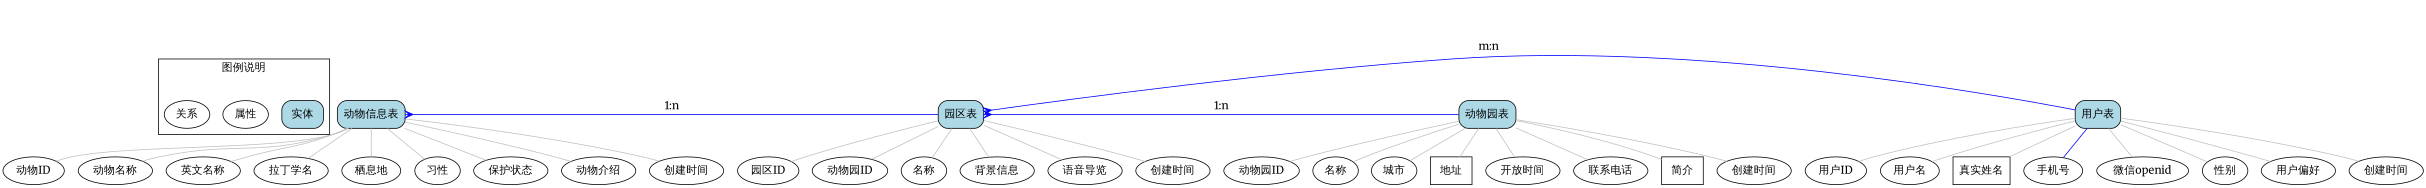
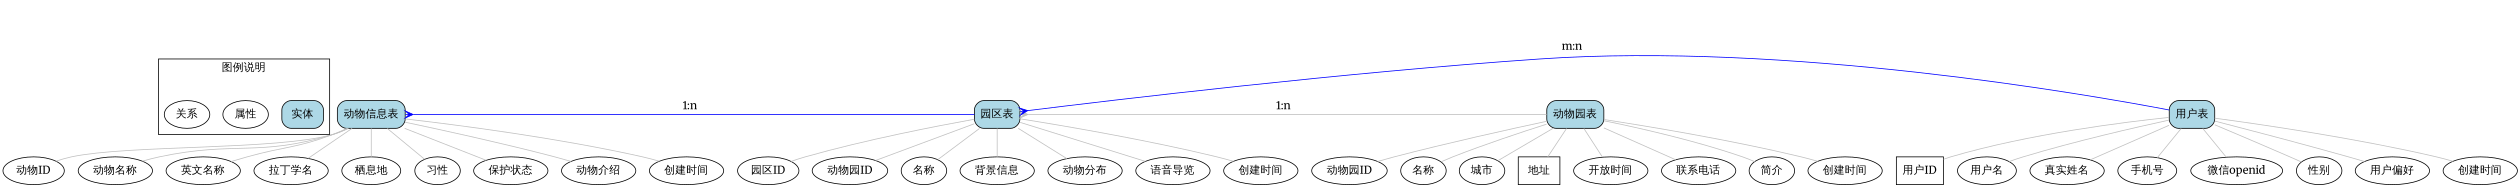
(1225, 114) -> (1287, 114)
(2075, 143) -> (2169, 143)
none -> (1085, 171)
(1682, 171) -> (1772, 171)
(1836, 171) -> (1920, 171)
(1982, 171) -> (2067, 171)
